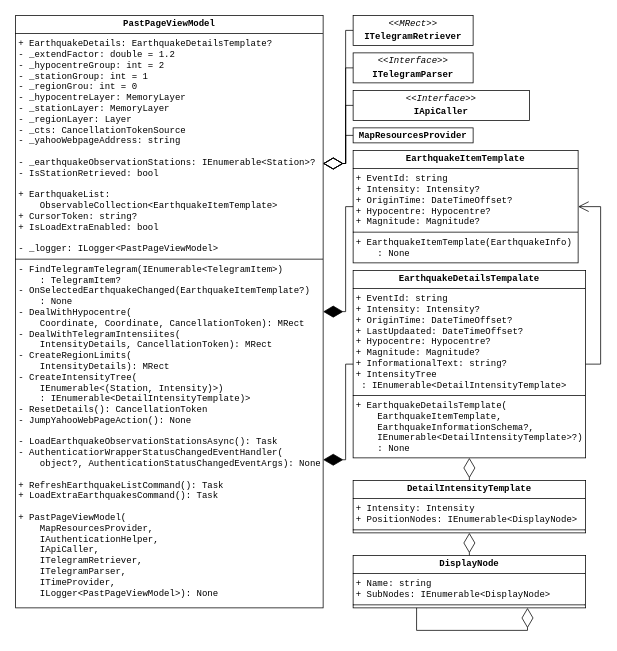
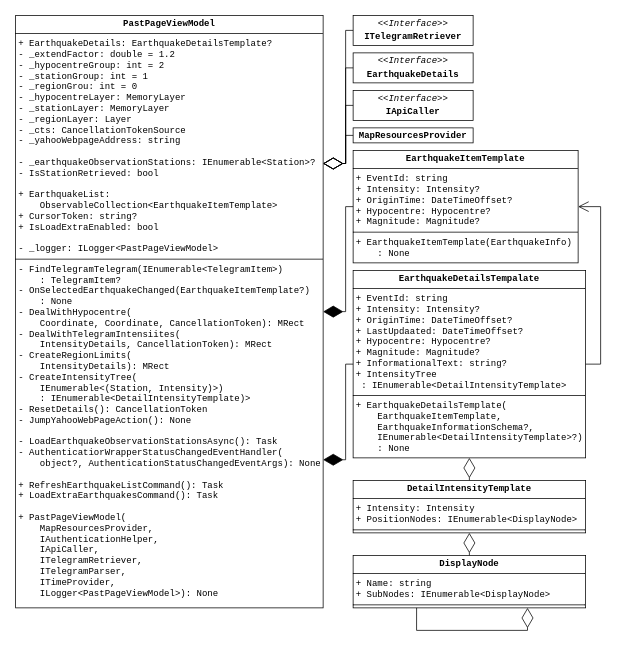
(396, 26) -> (396, 26)
(390, 64) -> (393, 64)
(441, 105) -> (413, 105)
